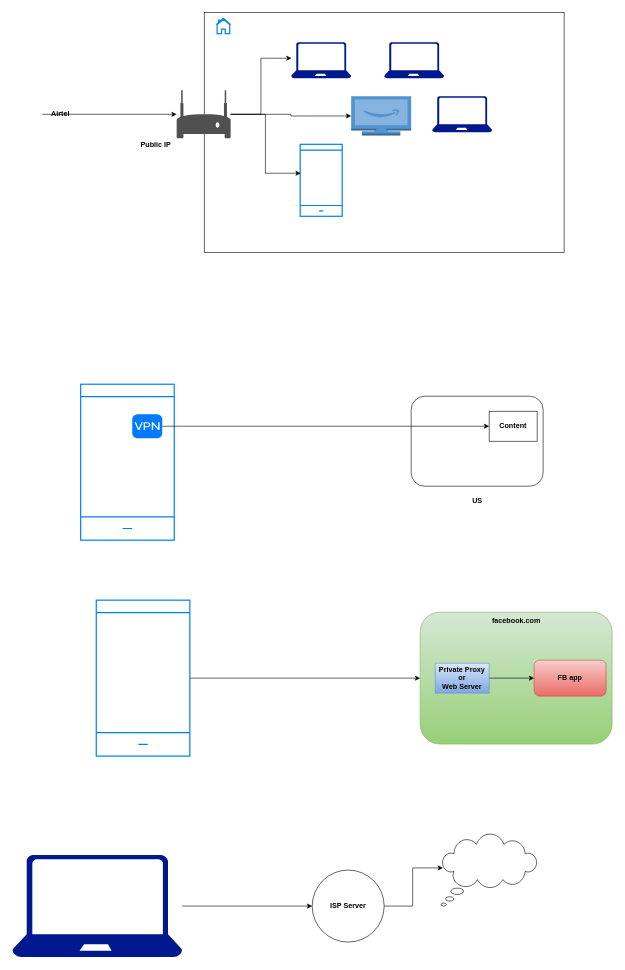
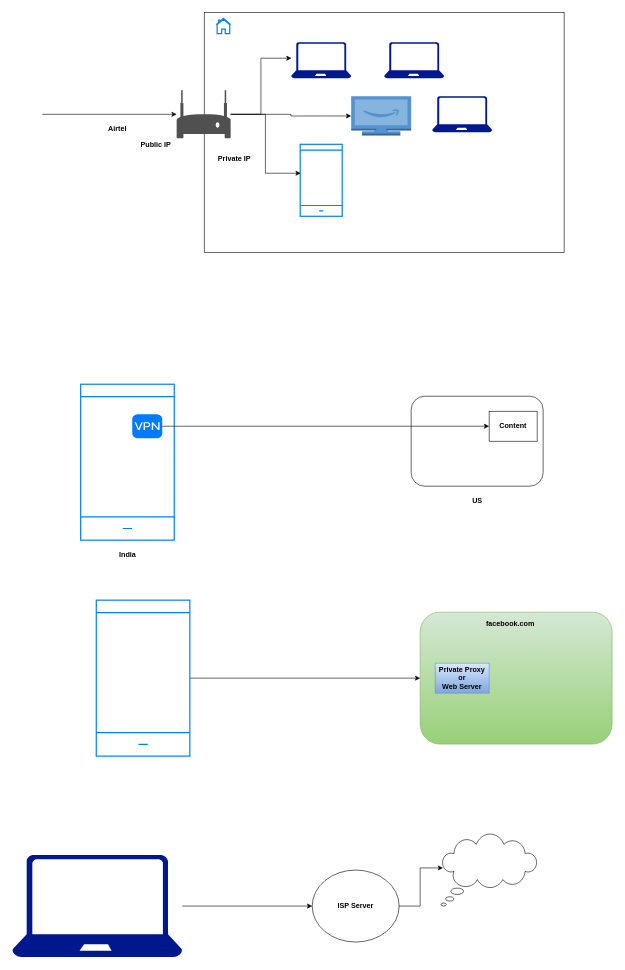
(60, 114) -> (117, 129)
none -> (234, 159)
none -> (128, 555)
(516, 621) -> (510, 624)
(528, 678) -> none
(570, 678) -> none
(348, 906) -> (356, 906)
